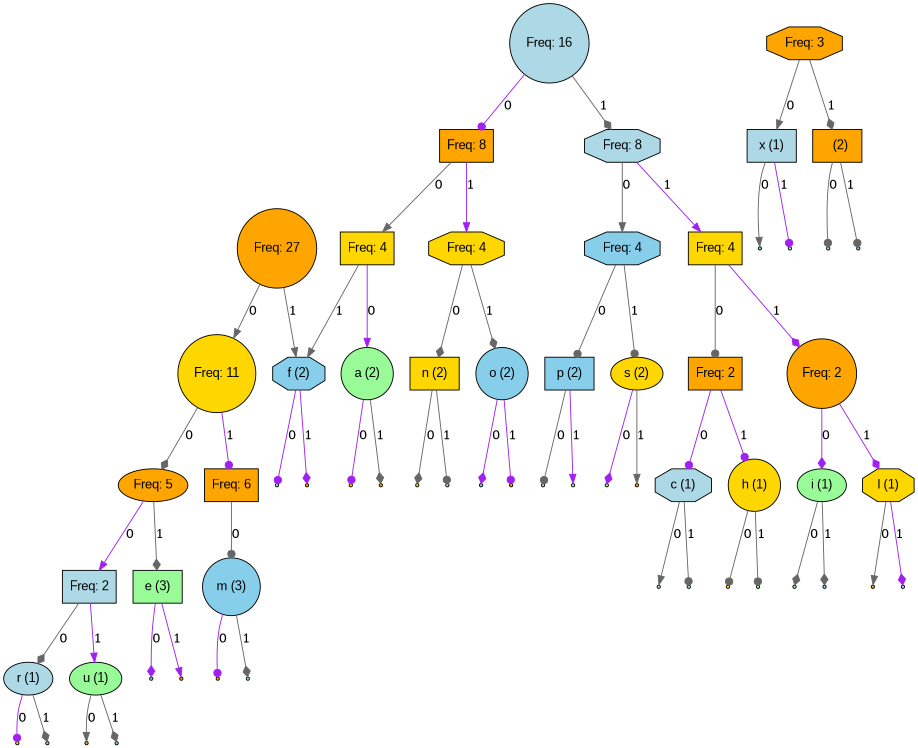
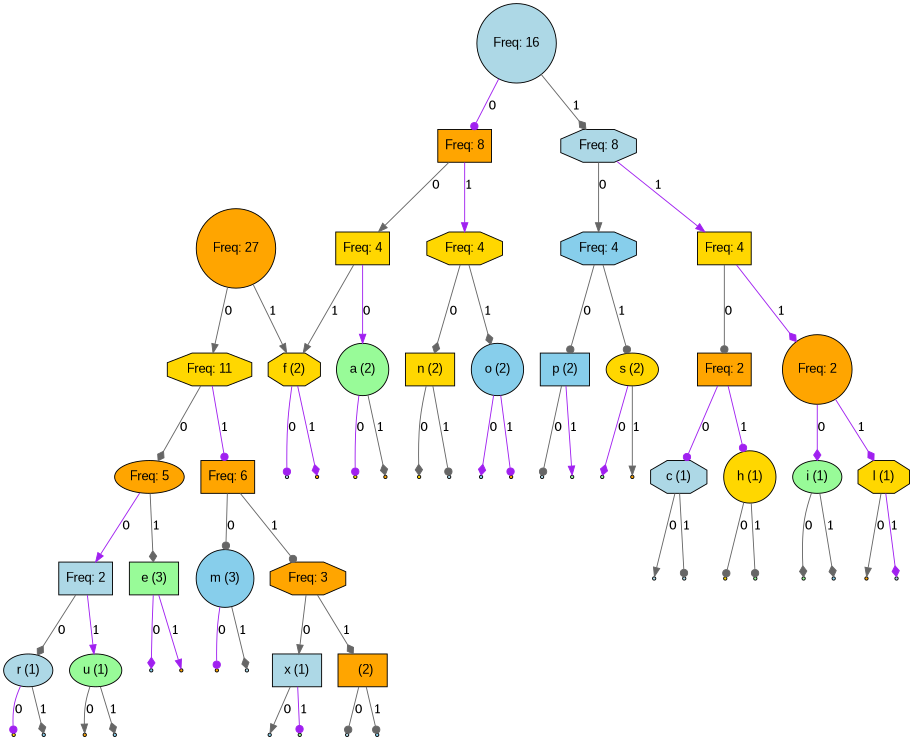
(217, 374) -> (210, 369)
(299, 374) -> (294, 369)
none -> (265, 525)
